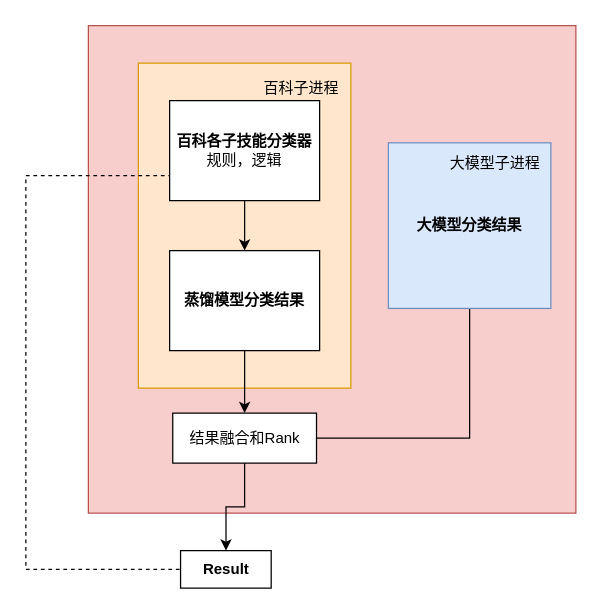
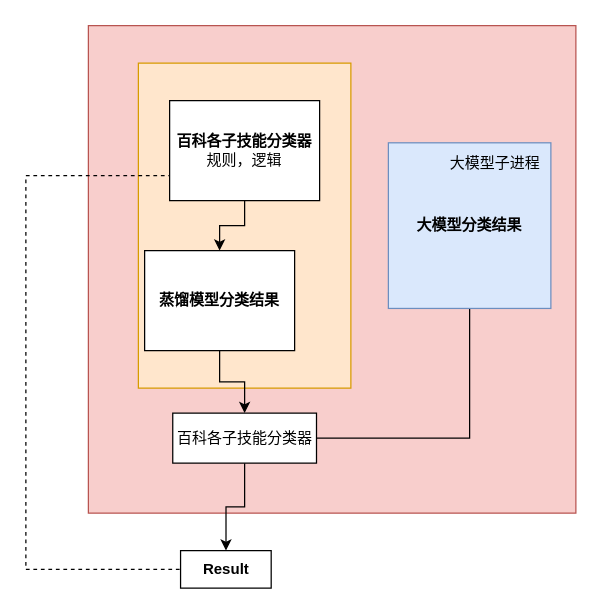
(301, 88) -> none
(244, 301) -> (219, 301)
(245, 438) -> (245, 438)
